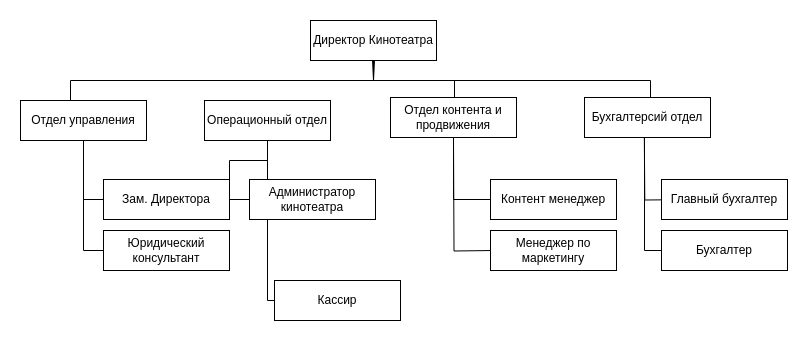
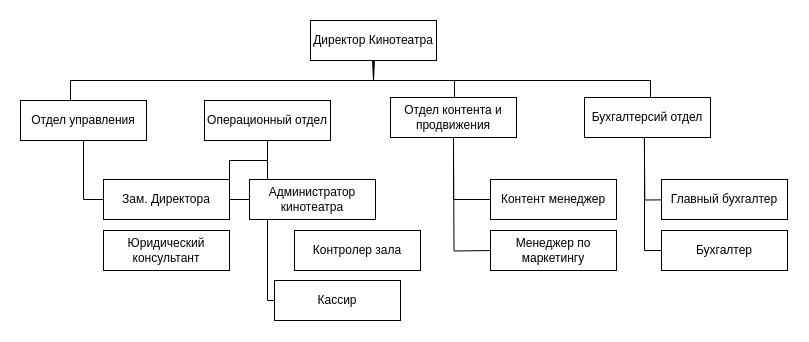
(84, 237) -> none
none -> (358, 251)
